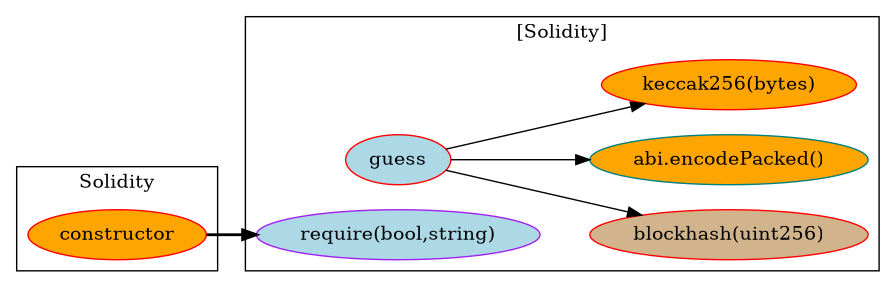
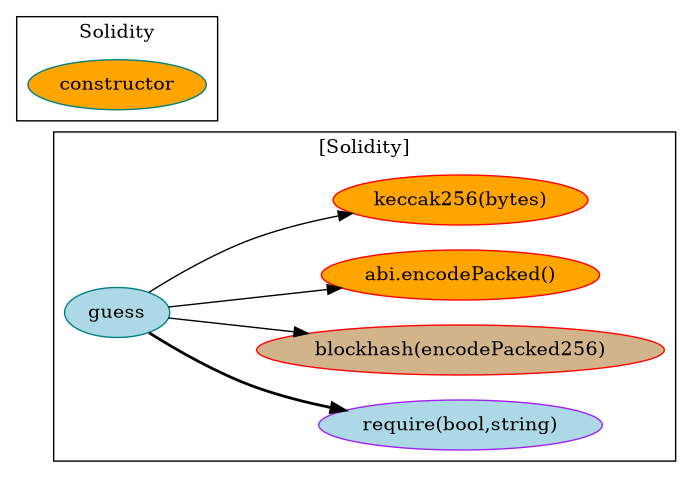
(398, 160) -> (117, 312)
(729, 160) -> (461, 275)
(117, 235) -> (117, 85)
(226, 235) -> (236, 379)
(729, 235) -> (461, 350)
